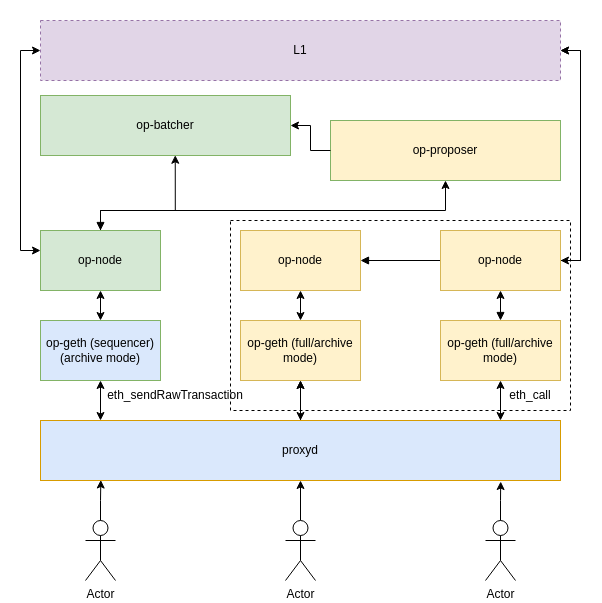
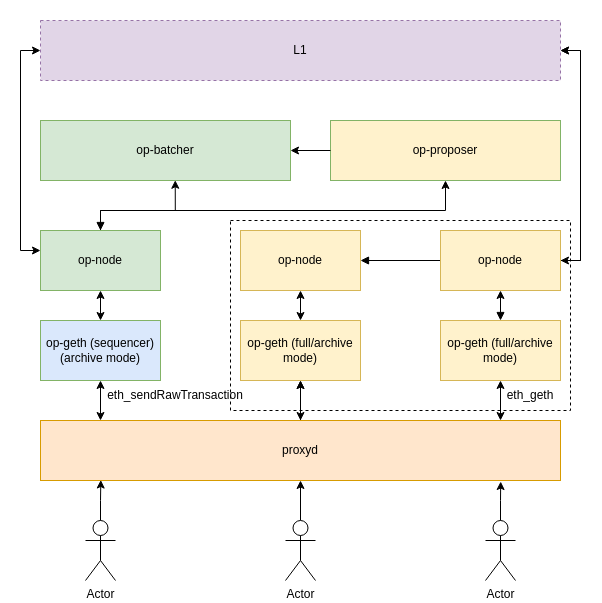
(166, 126) -> (166, 151)
(531, 396) -> (531, 396)
(301, 451) -> (301, 451)
